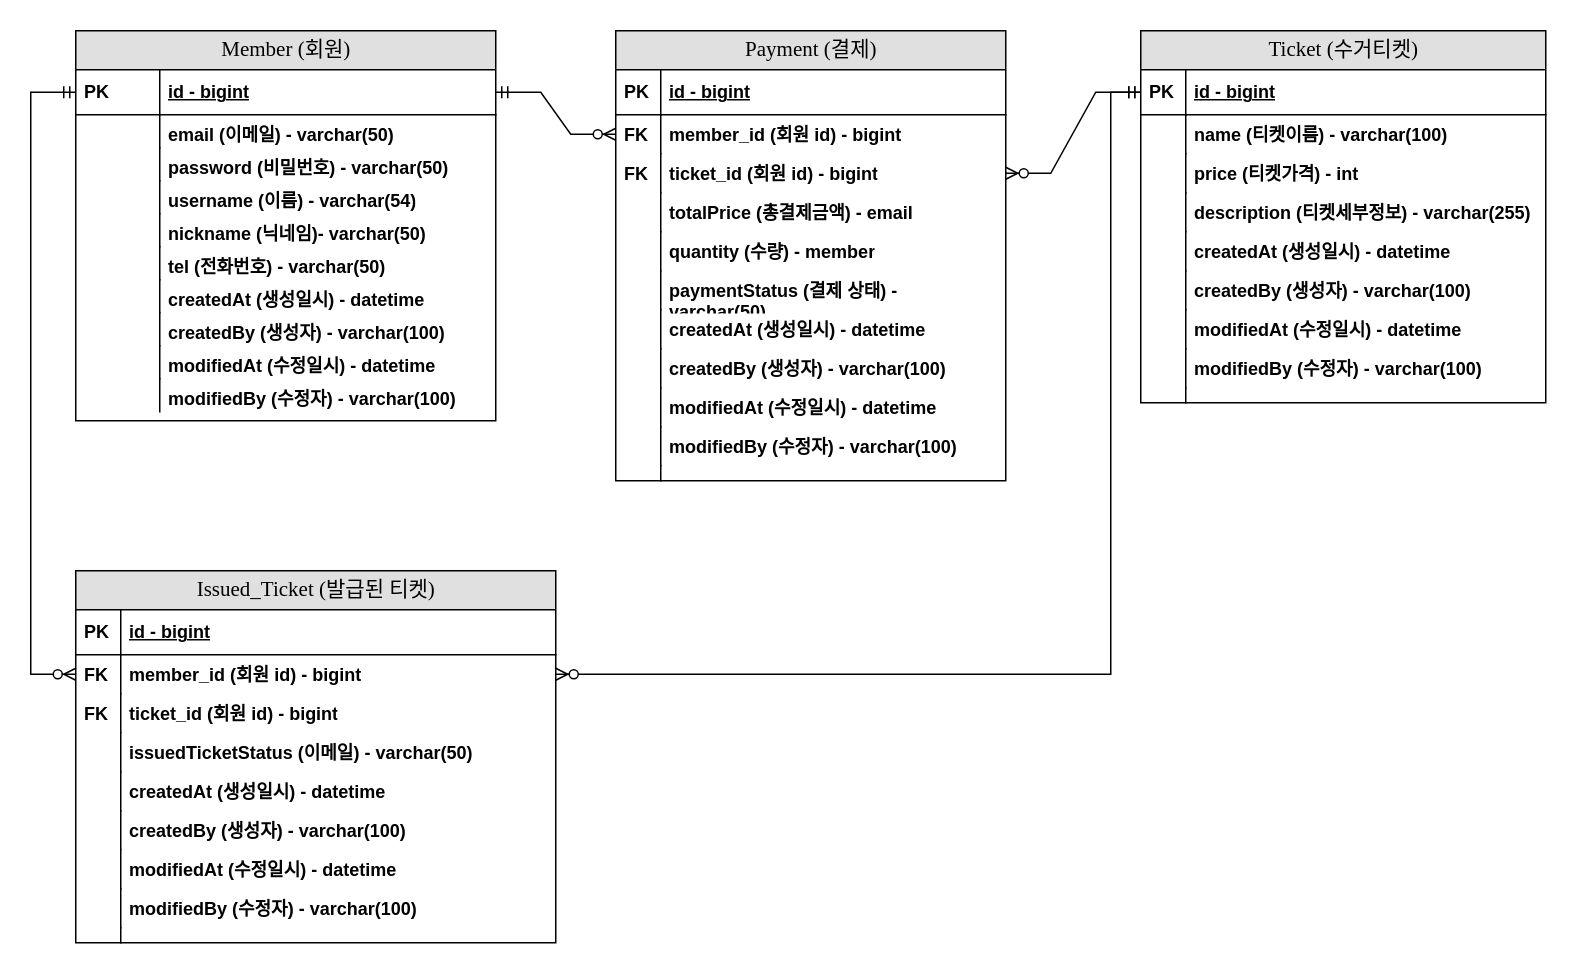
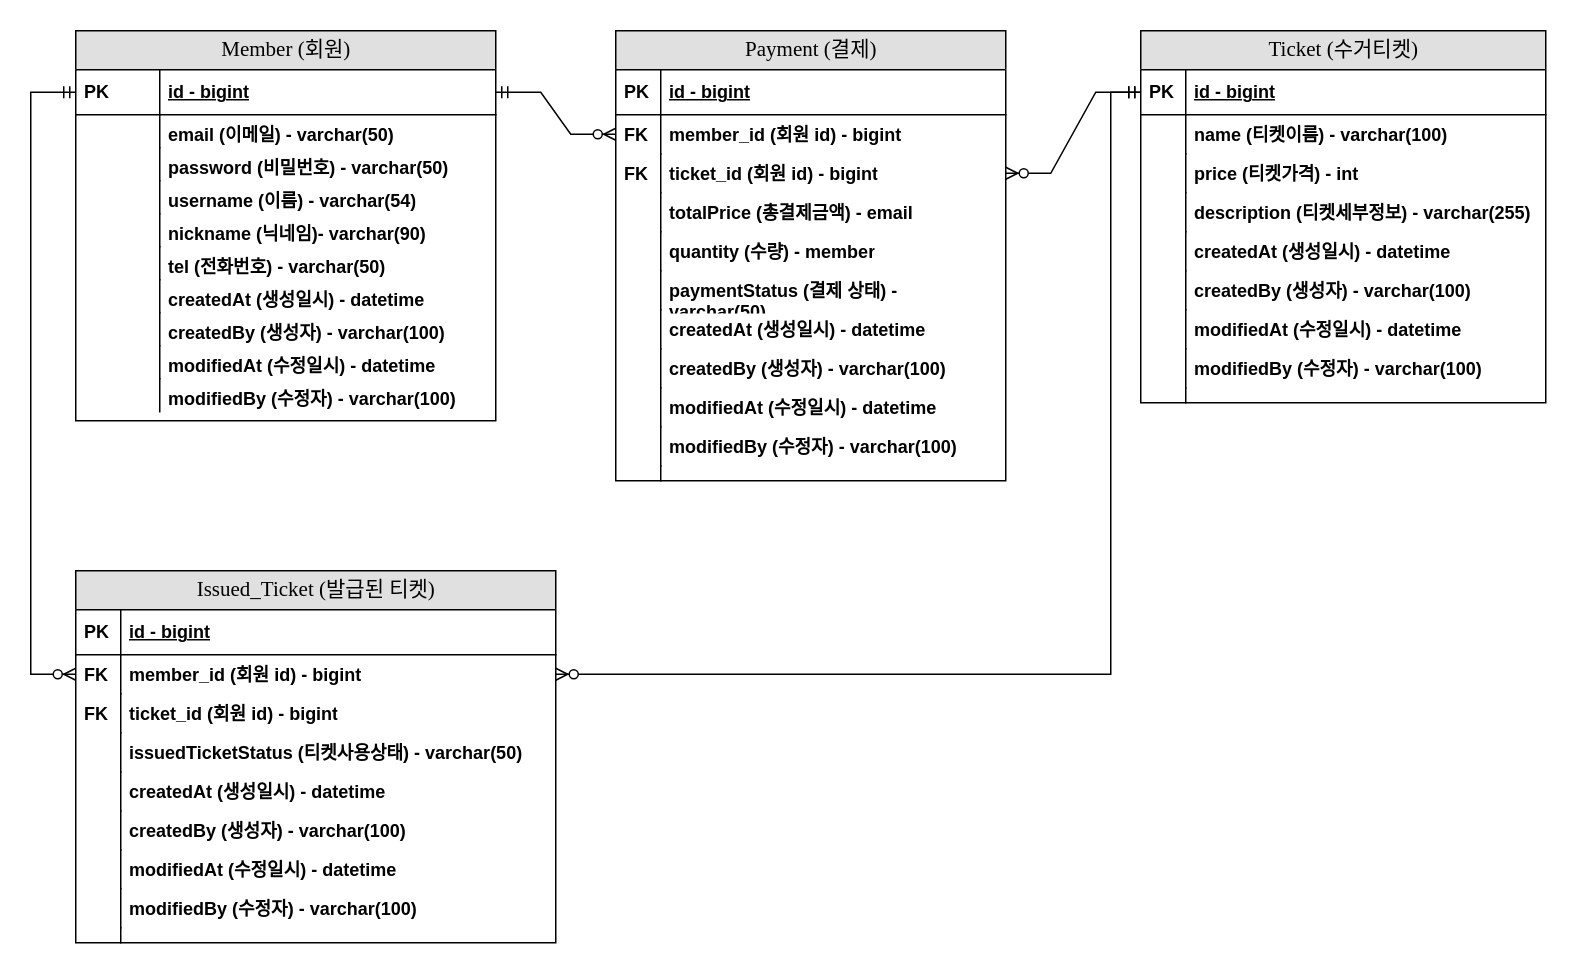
(310, 235) -> (310, 235)
(321, 754) -> (340, 765)
